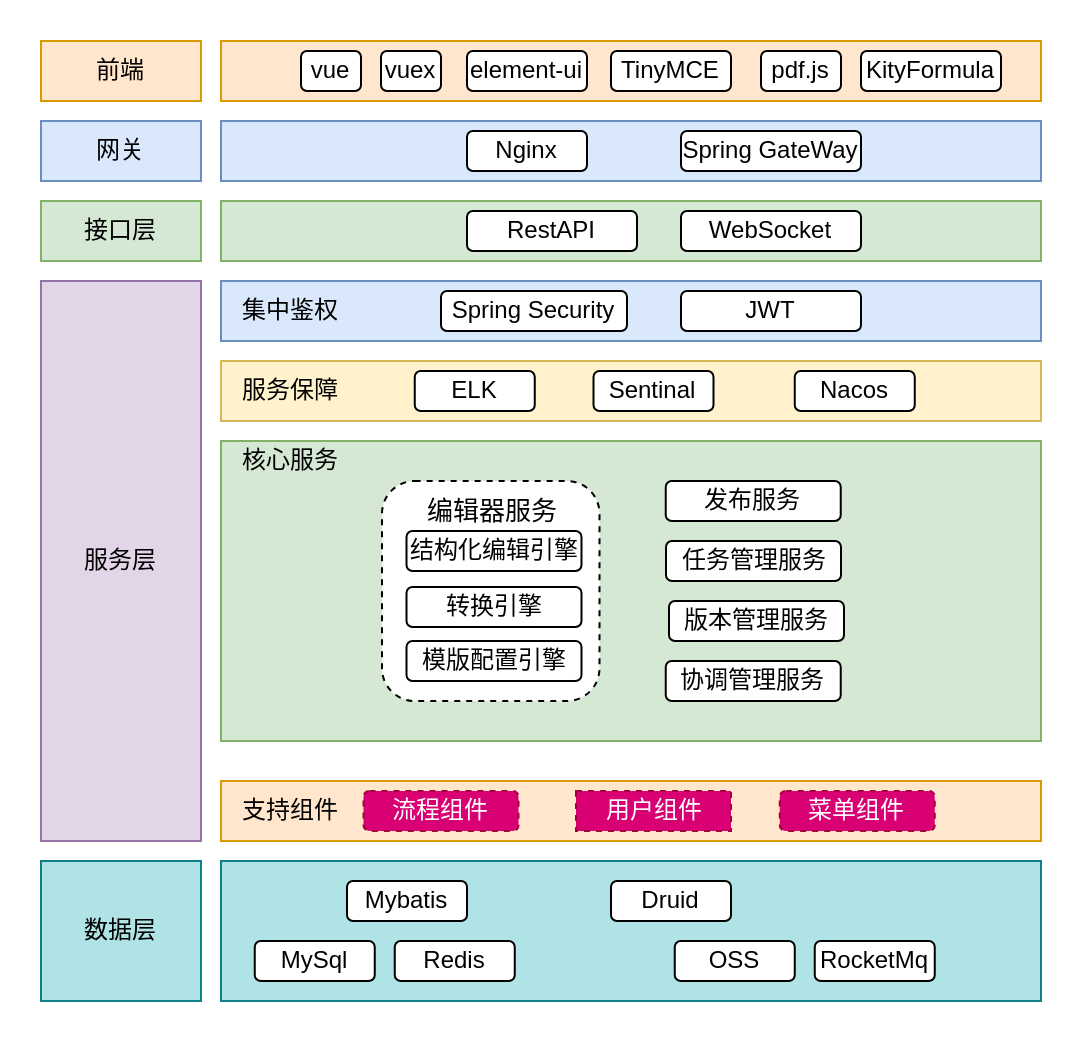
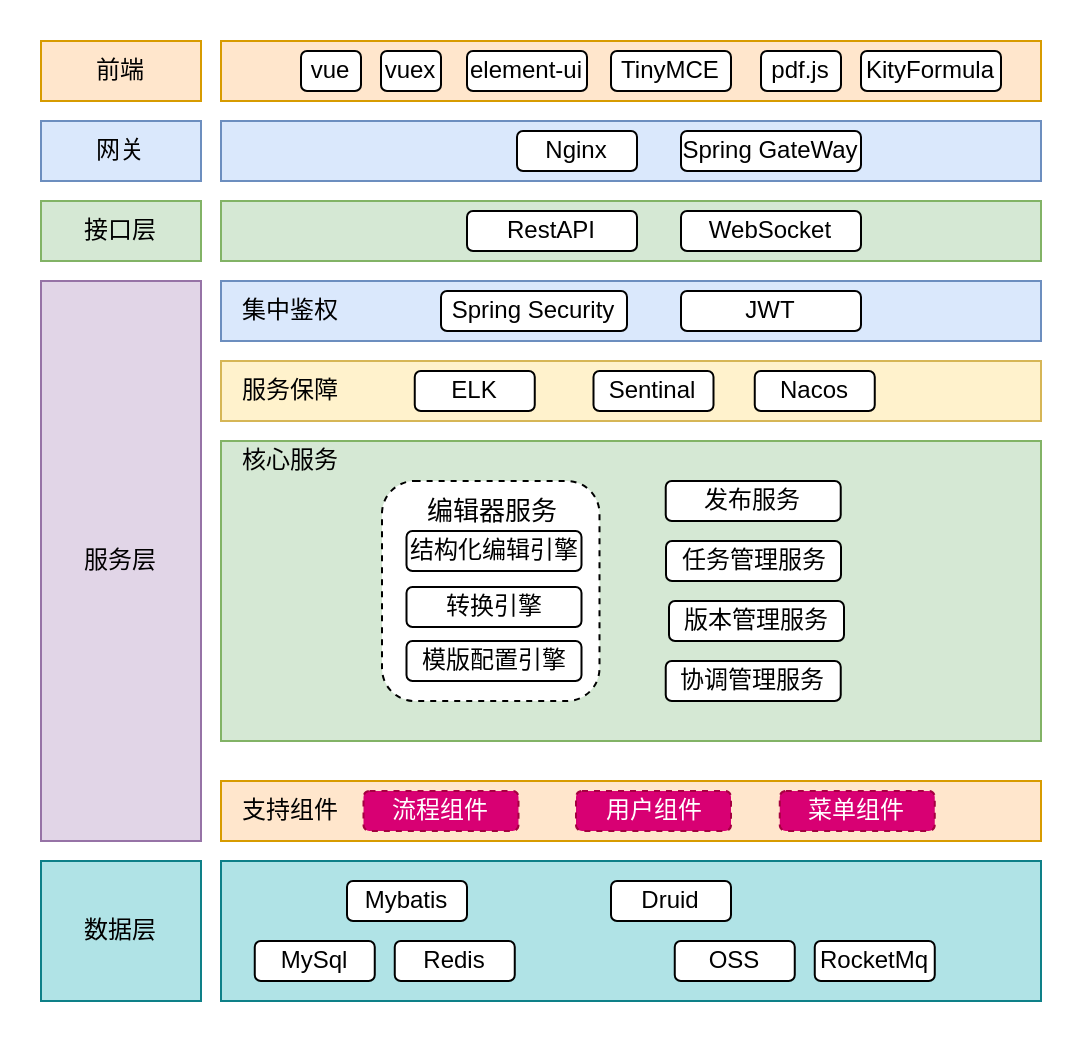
(527, 151) -> (577, 151)
(855, 391) -> (815, 391)
(654, 811) -> (654, 811)
